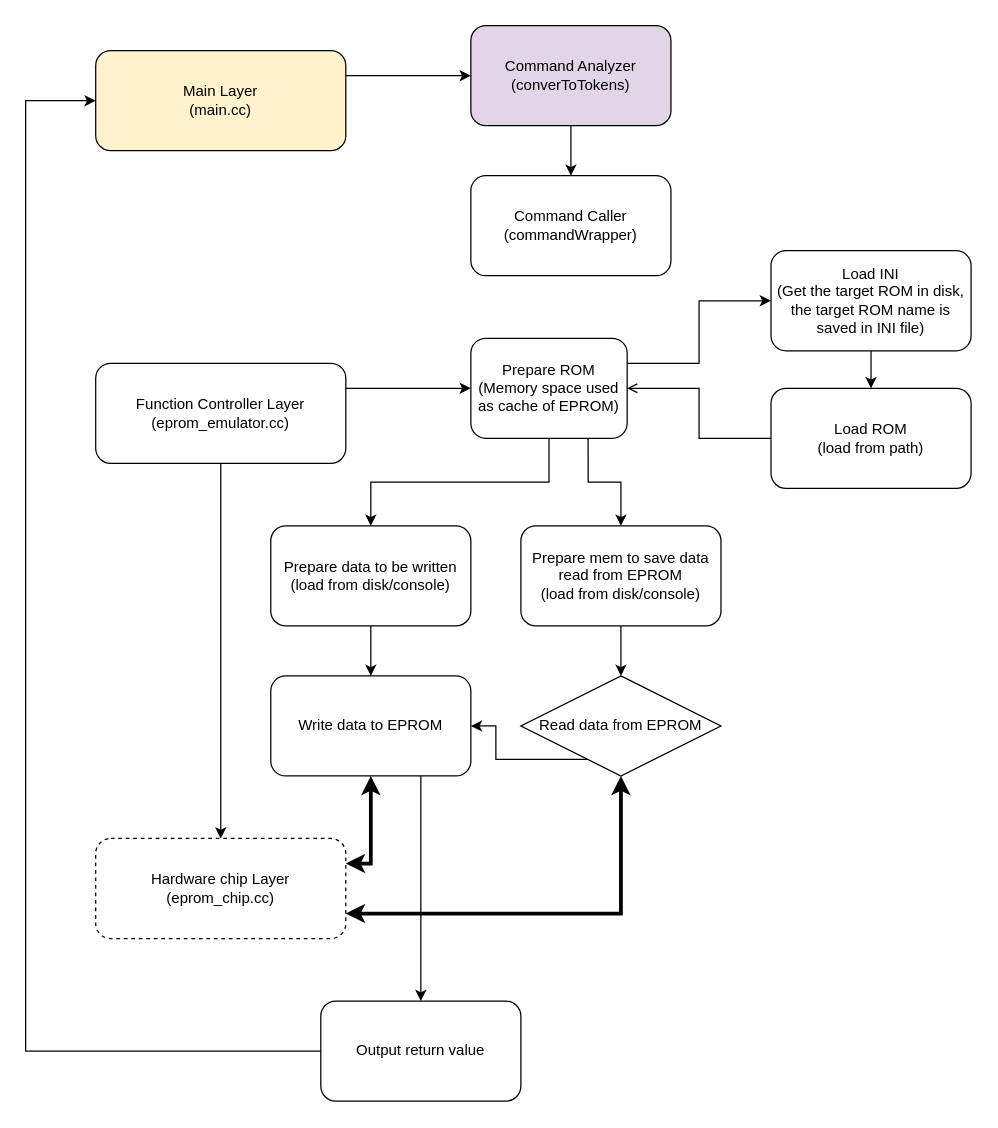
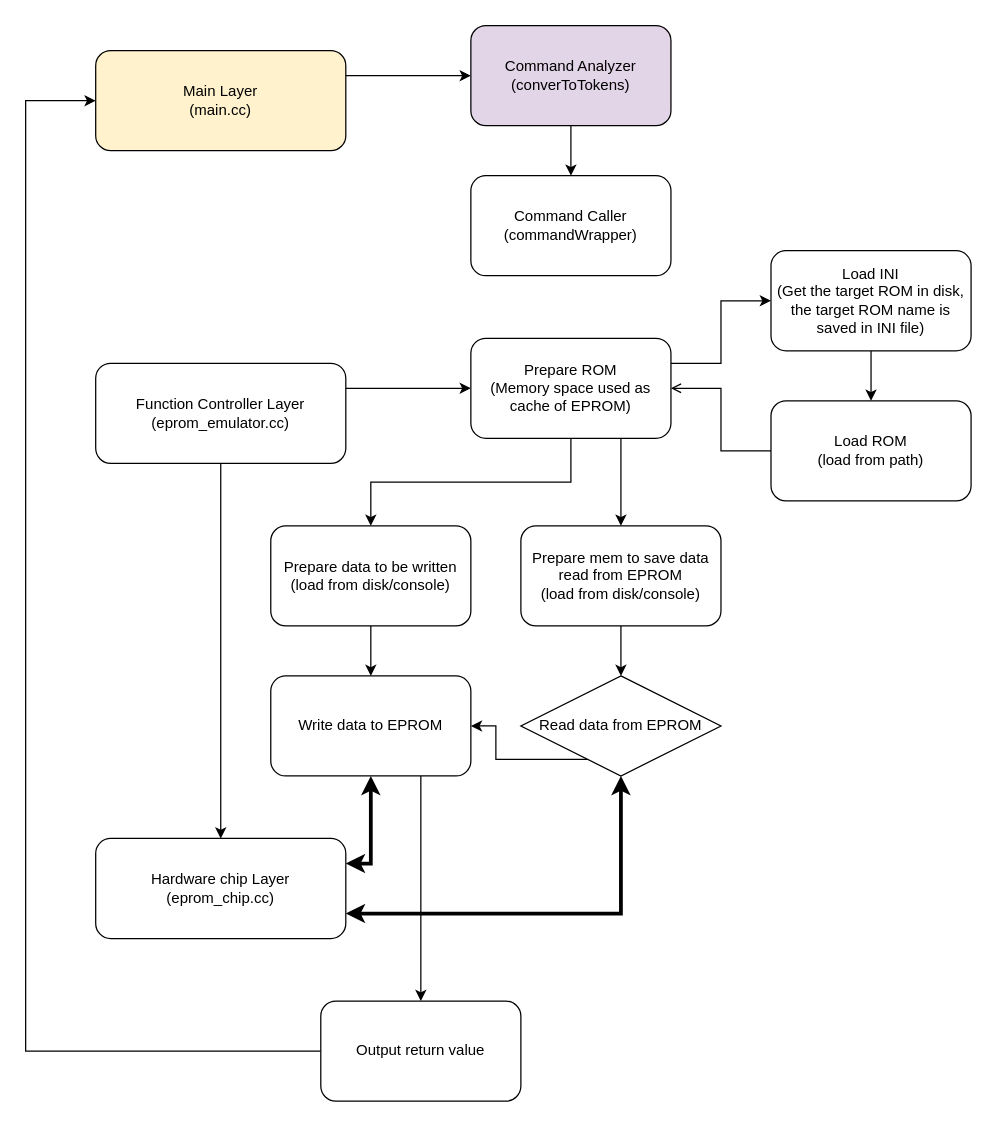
(549, 388) -> (571, 388)
(871, 438) -> (871, 451)
(221, 888) -> (221, 888)
